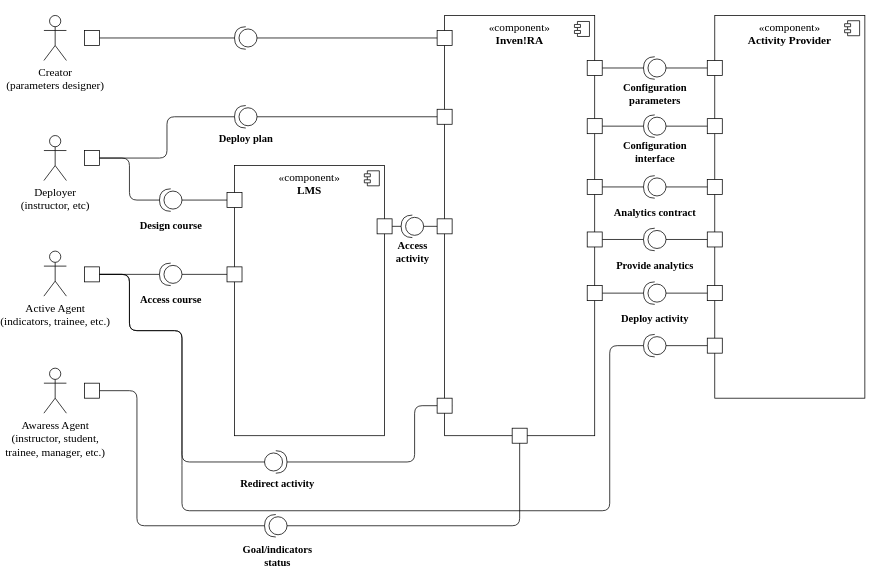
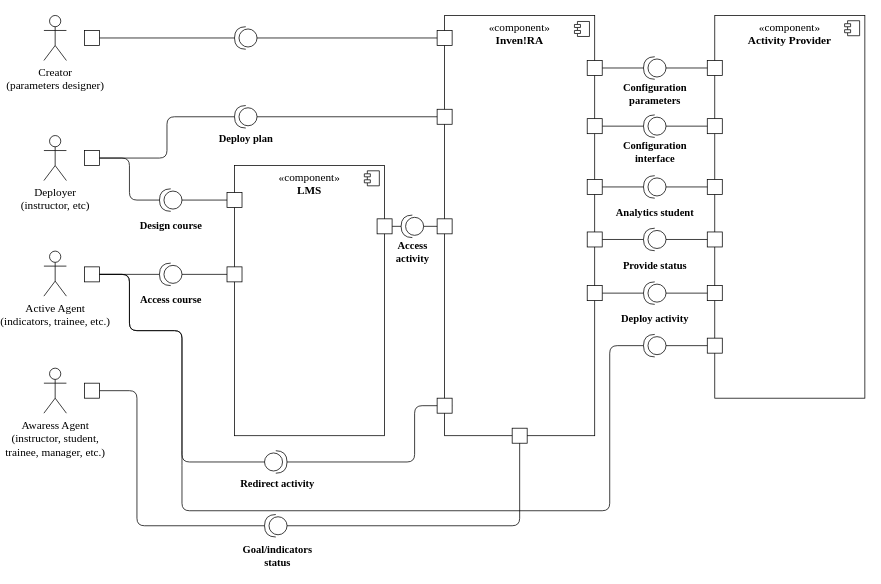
(655, 213) -> (655, 213)
(655, 266) -> (655, 266)
